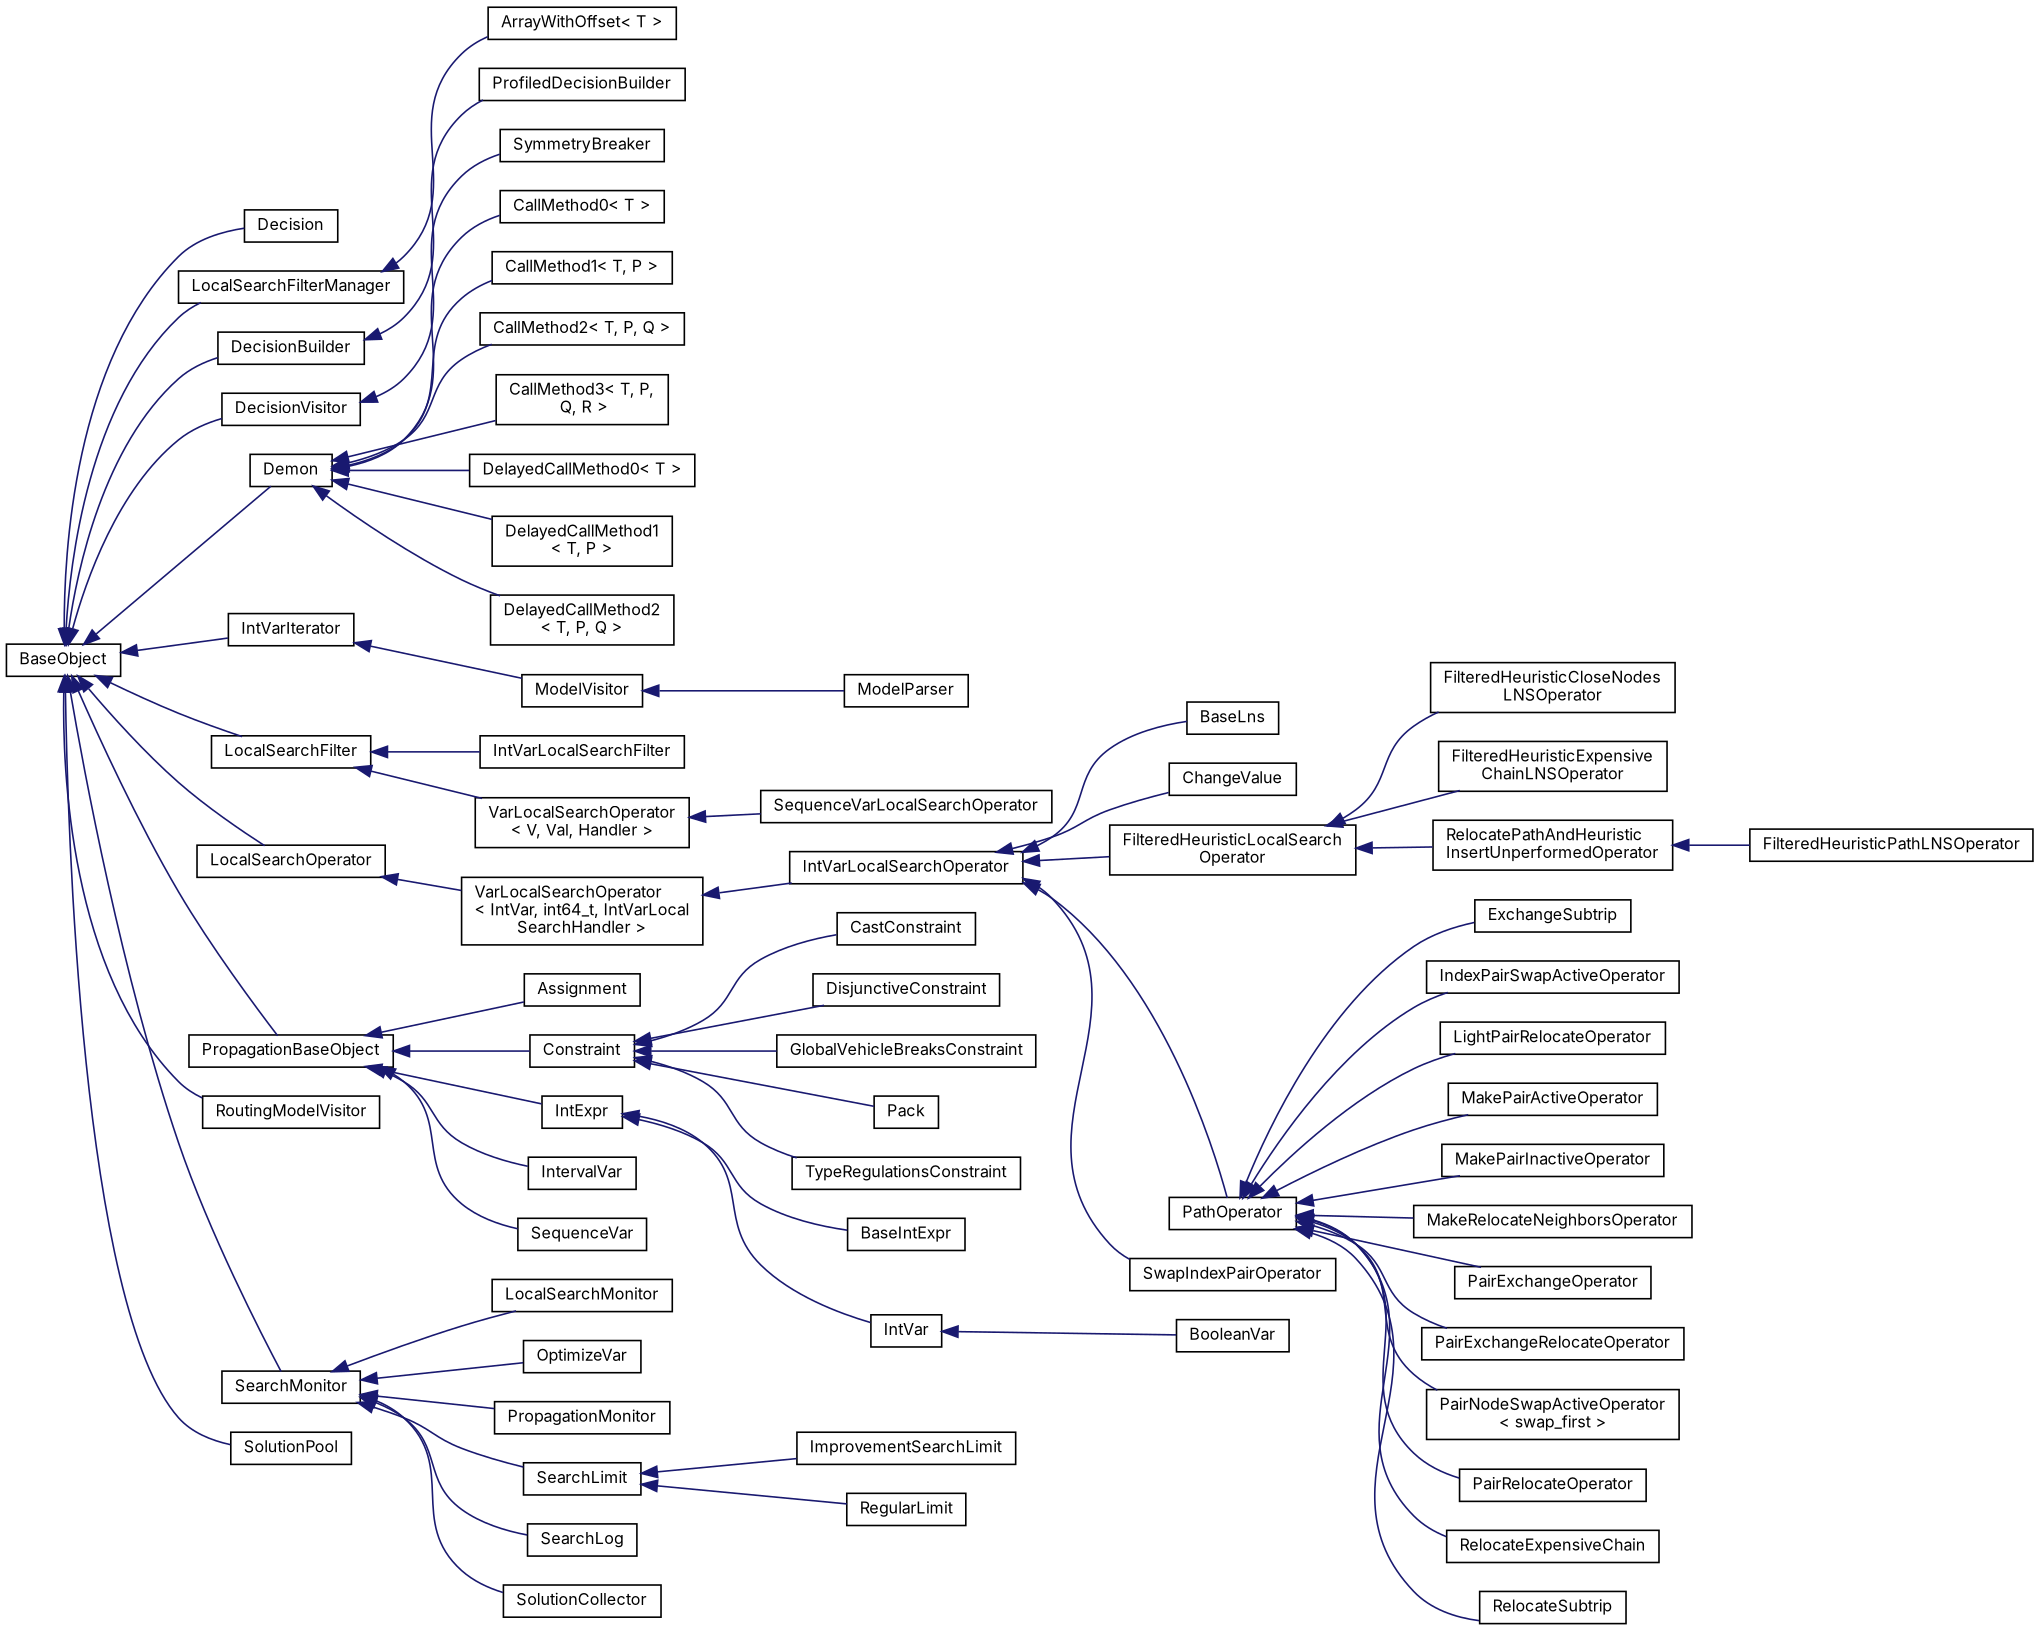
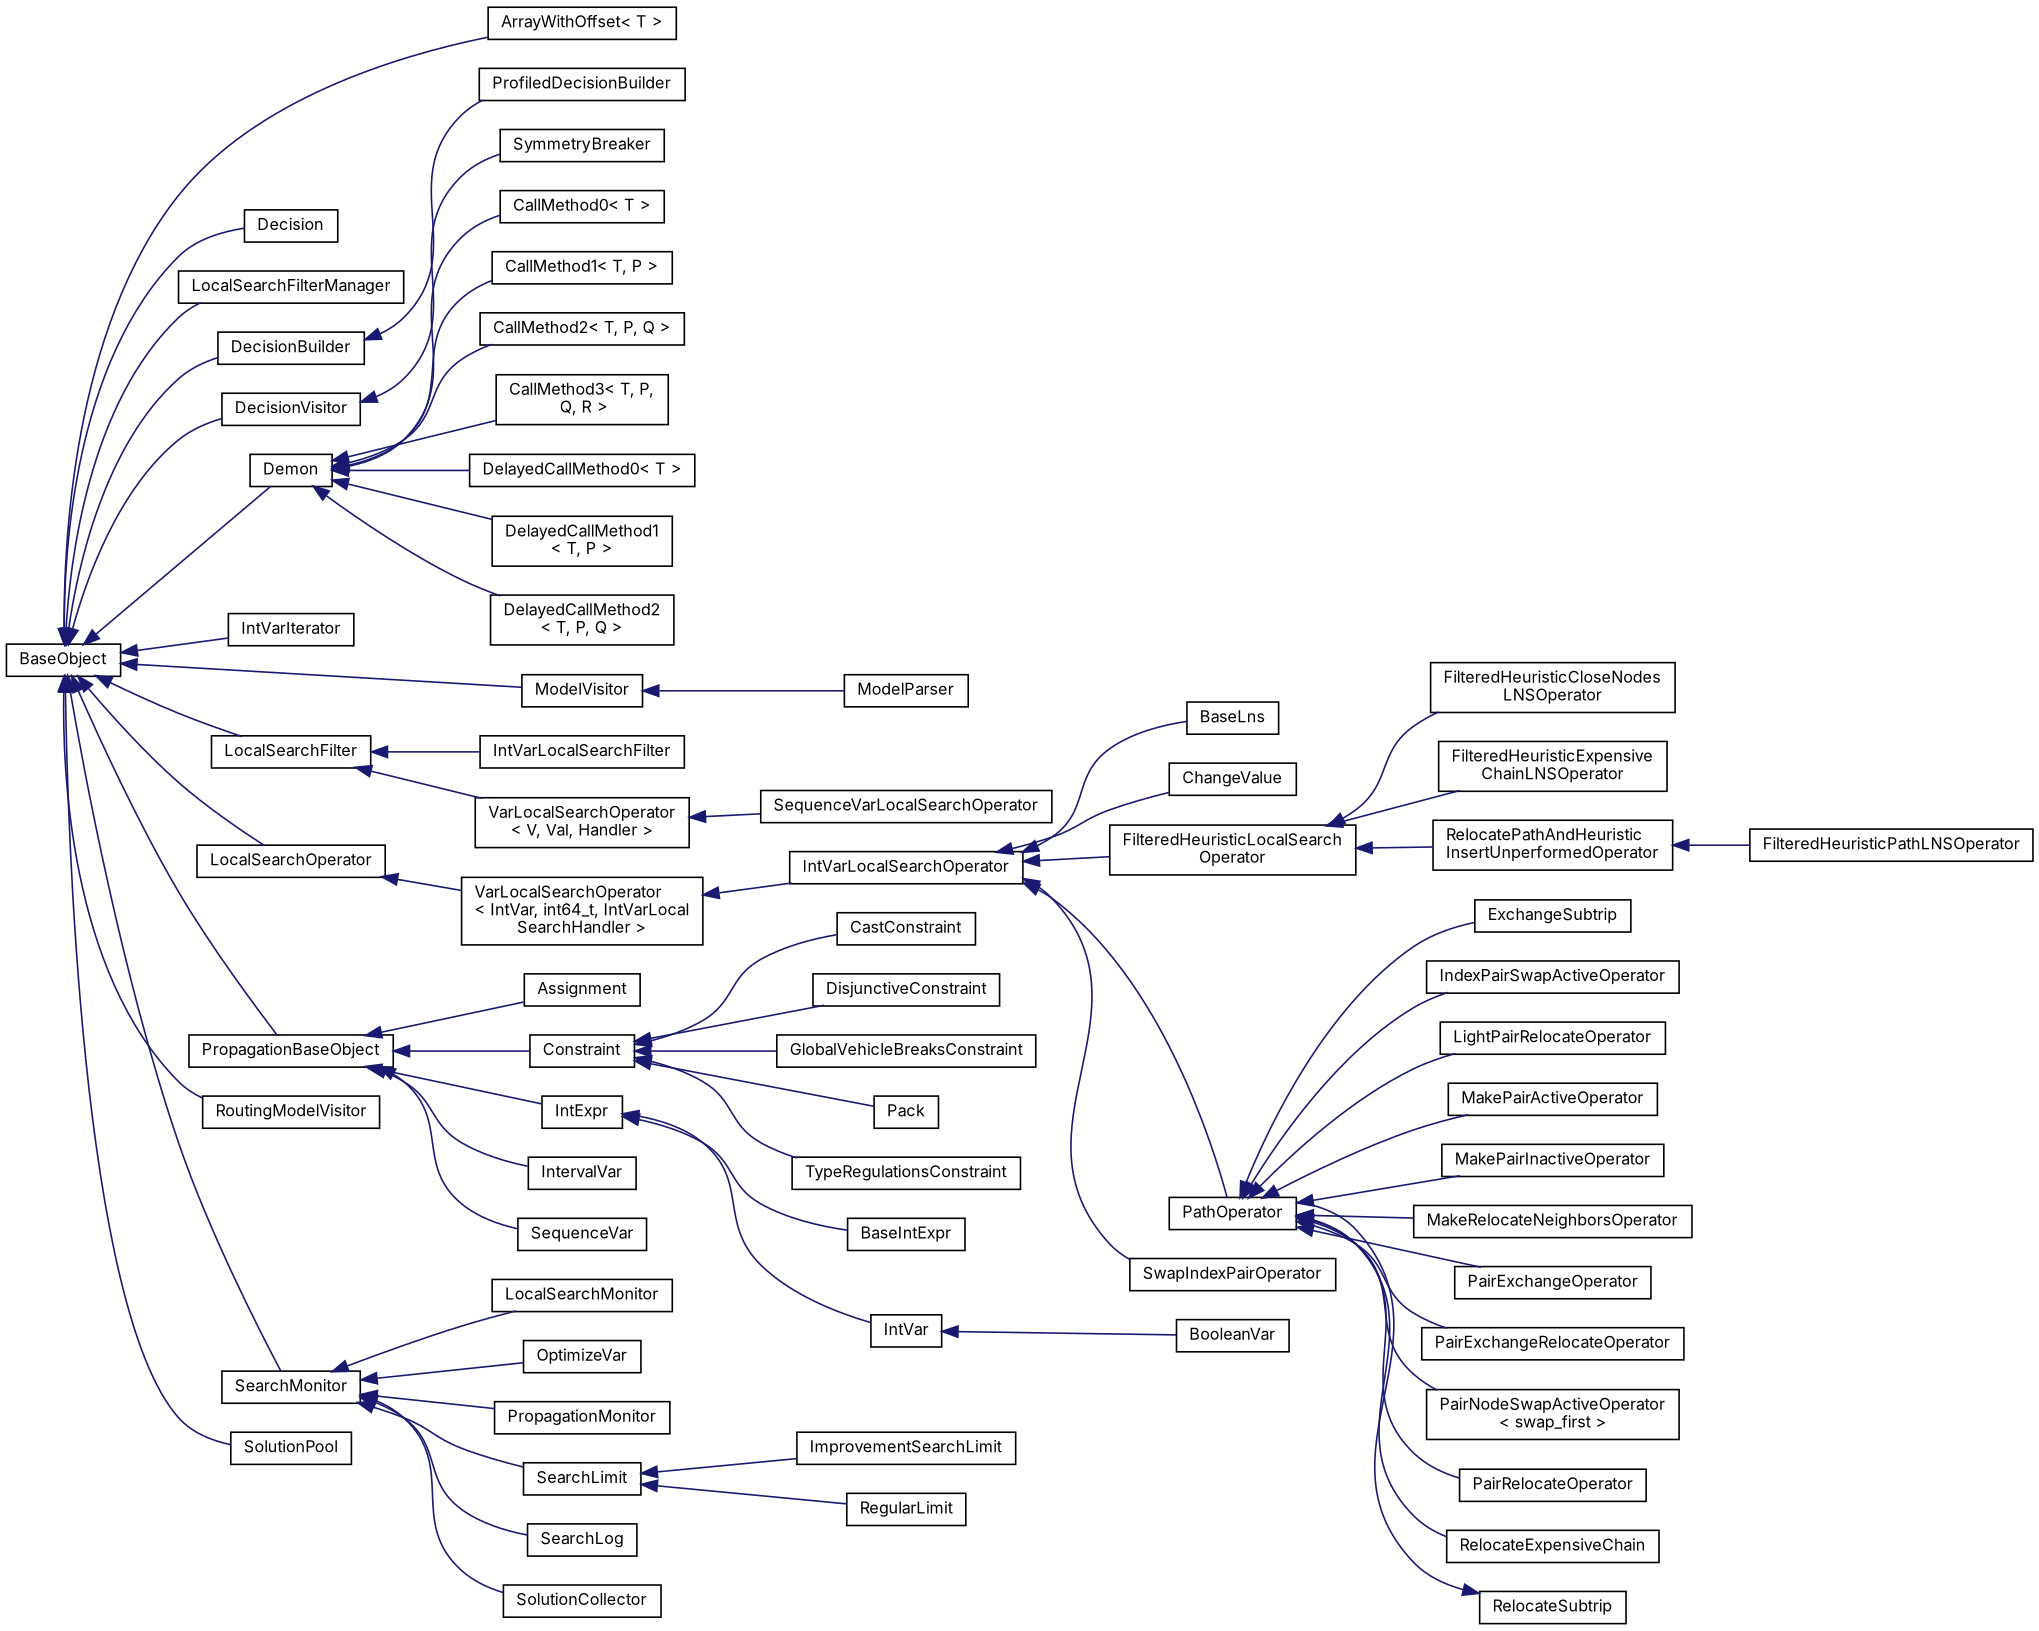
(432, 138) -> (151, 238)
(446, 662) -> (329, 676)
(1376, 1483) -> (1375, 1474)
